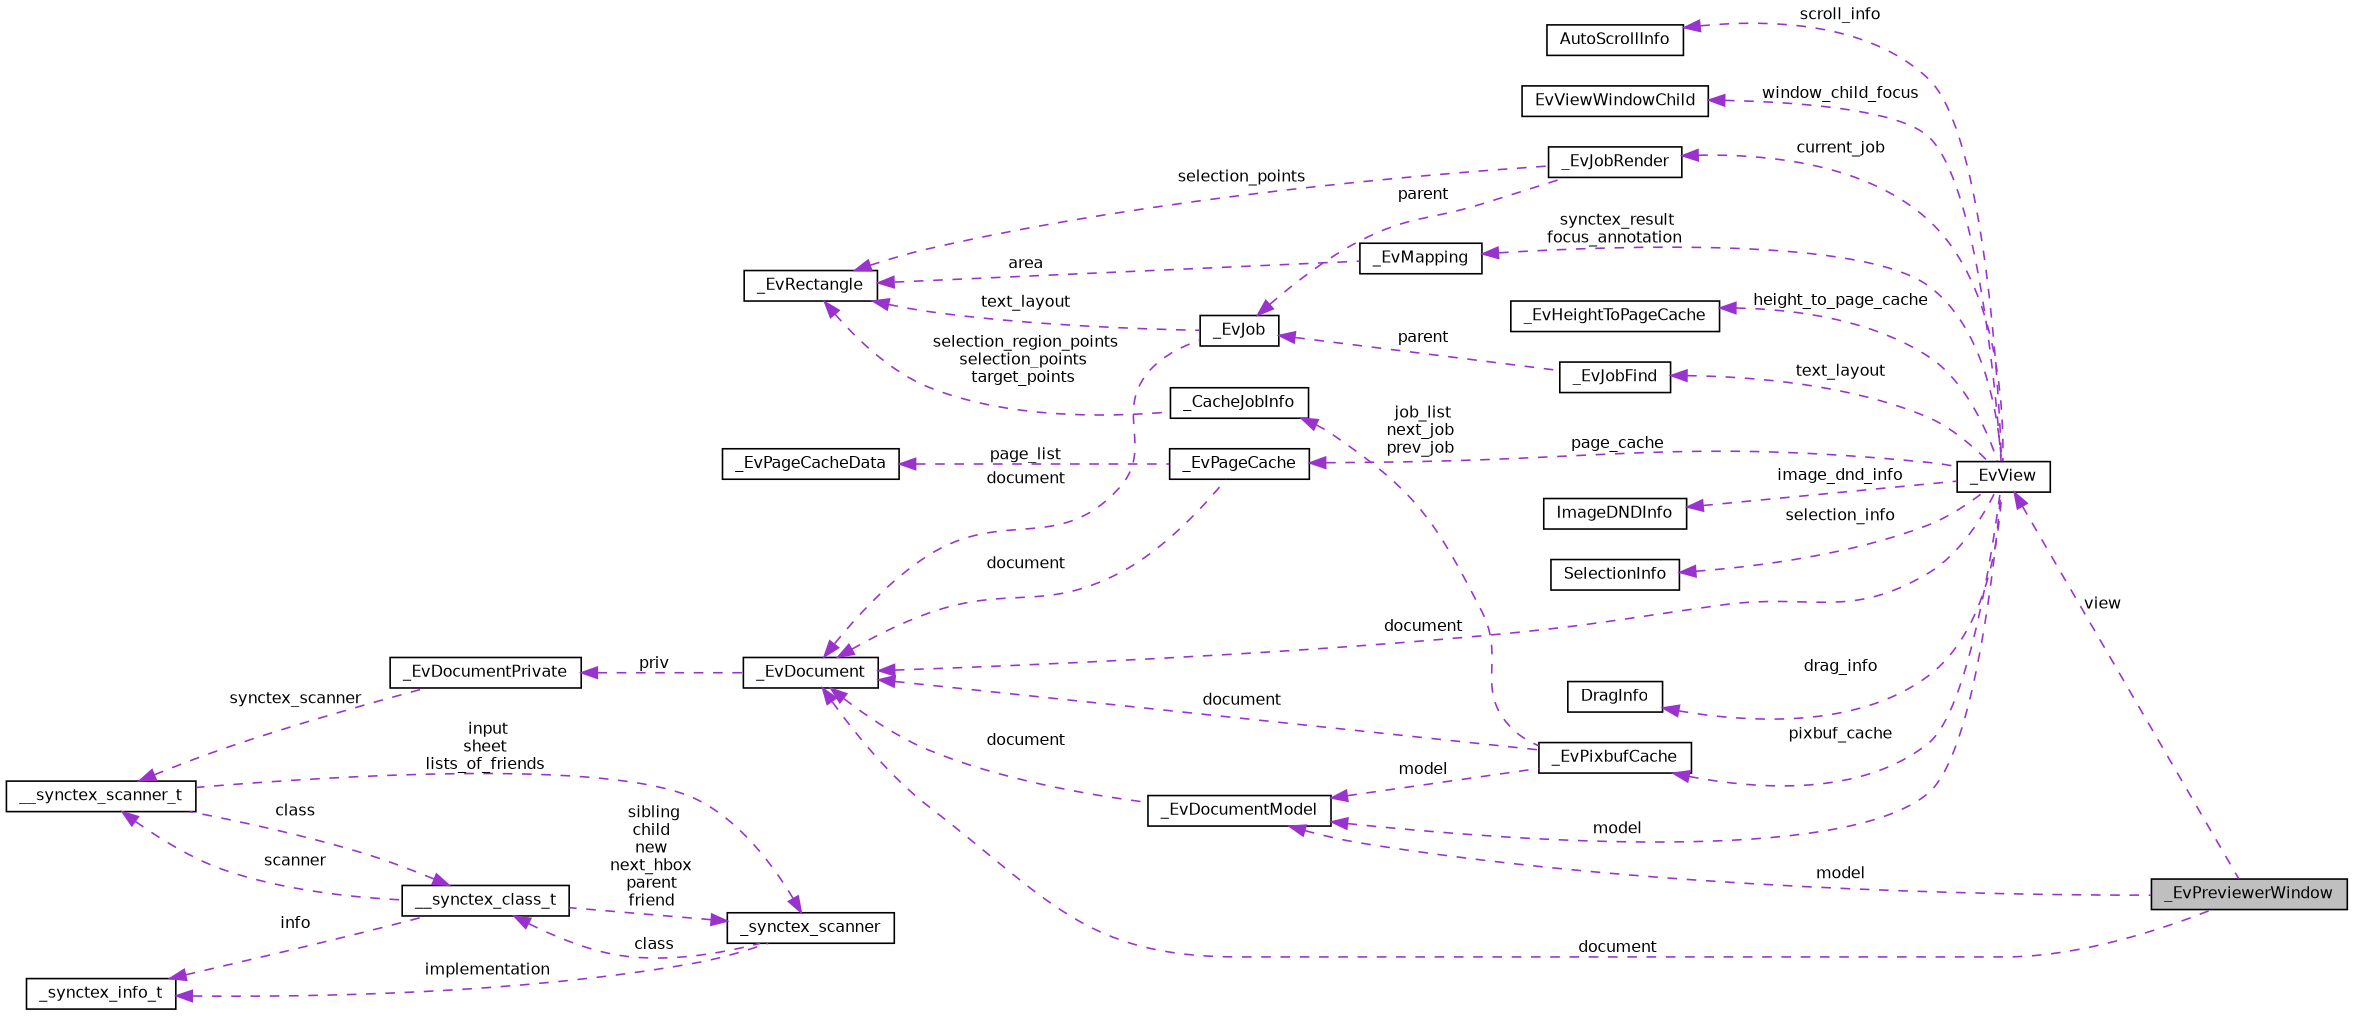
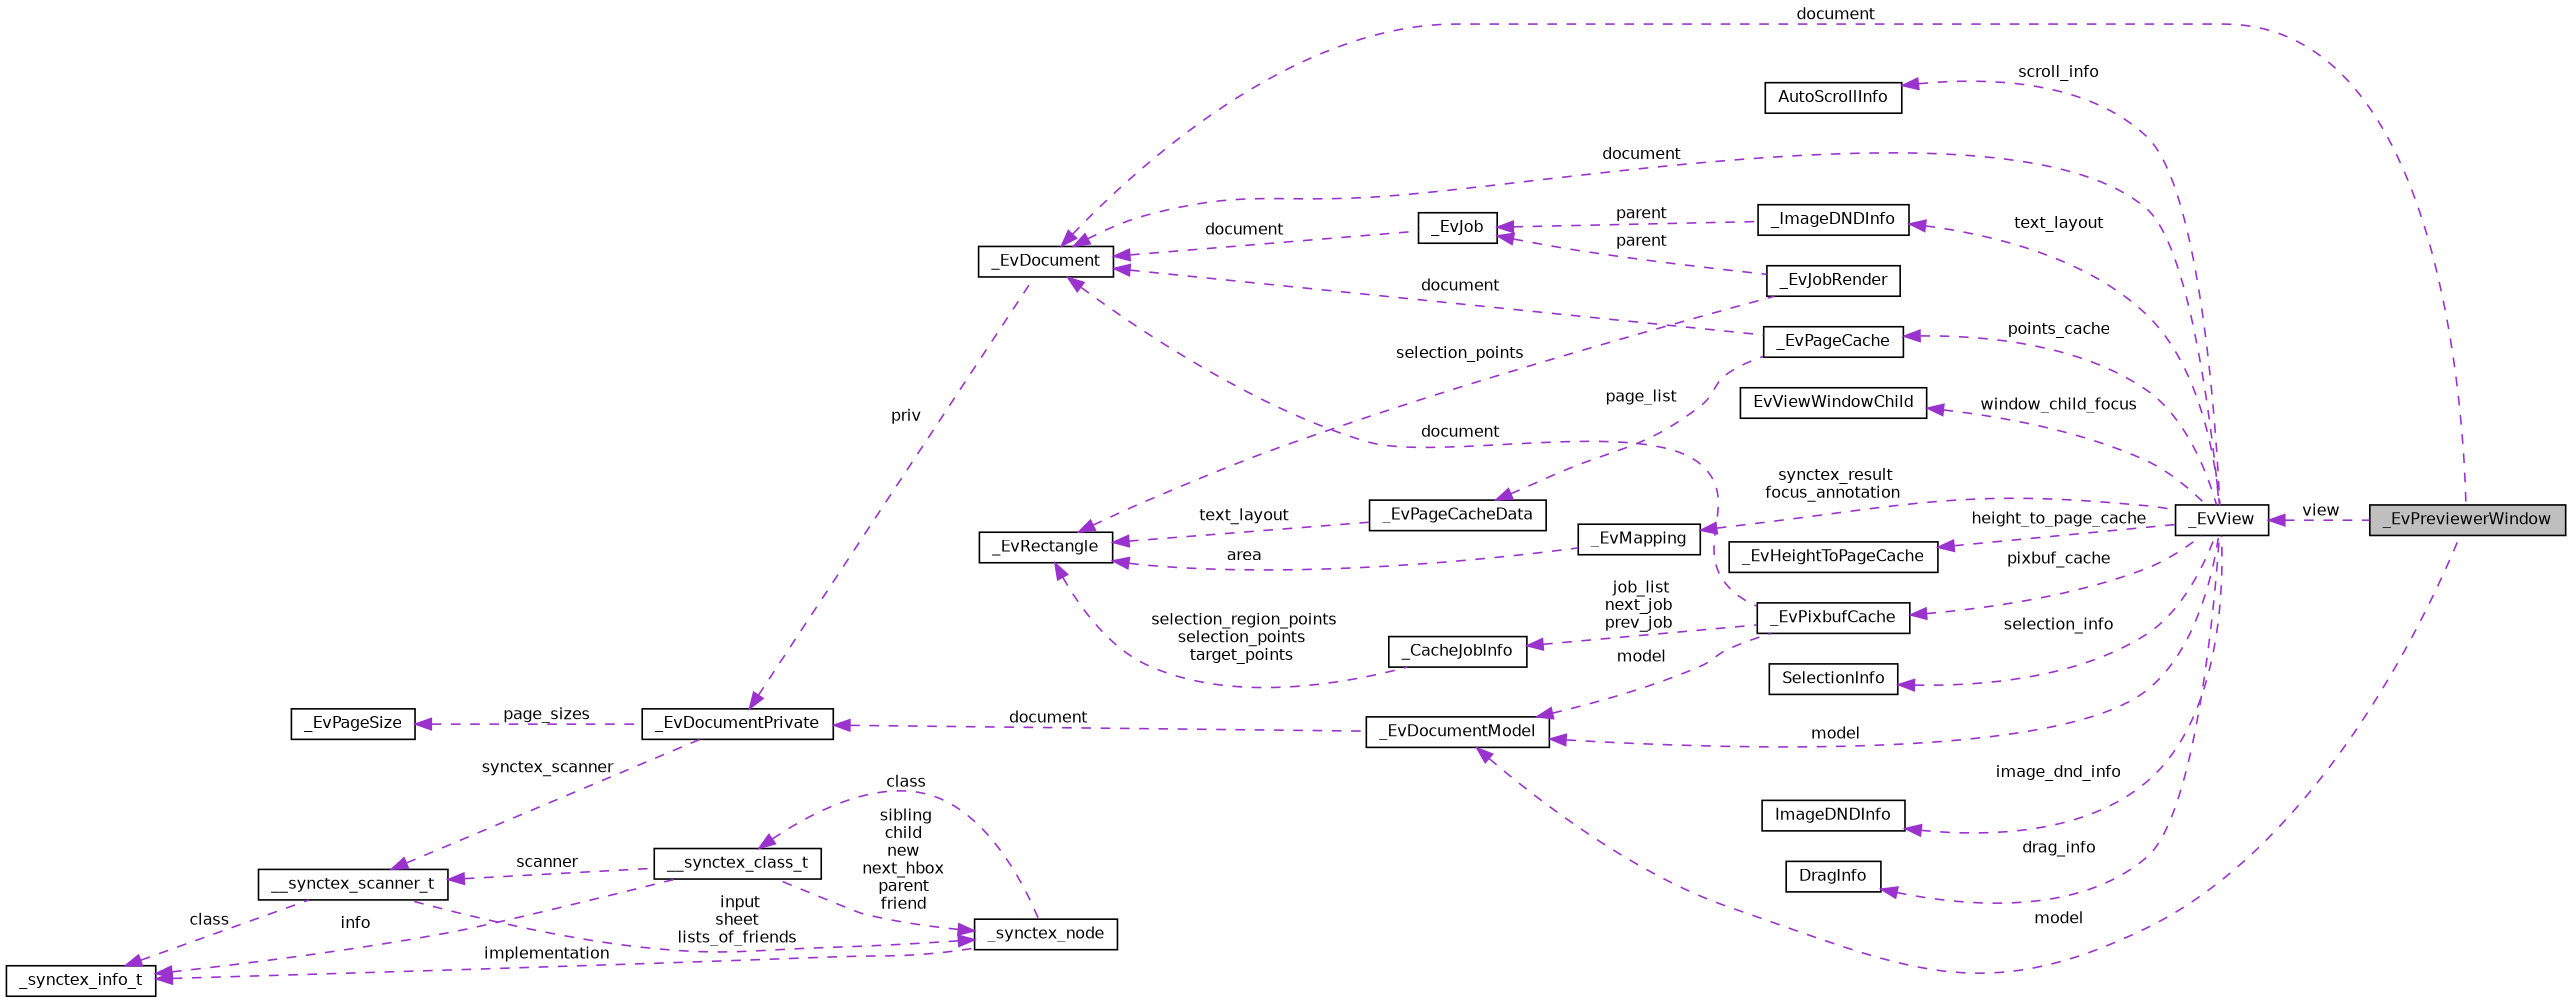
(1933, 226) -> none
(1044, 323) -> (1249, 532)
(1615, 377) -> (1834, 220)
(1615, 444) -> (2057, 330)
none -> (353, 724)
(988, 771) -> (1108, 728)
(314, 839) -> (225, 930)
(811, 928) -> (1046, 934)
